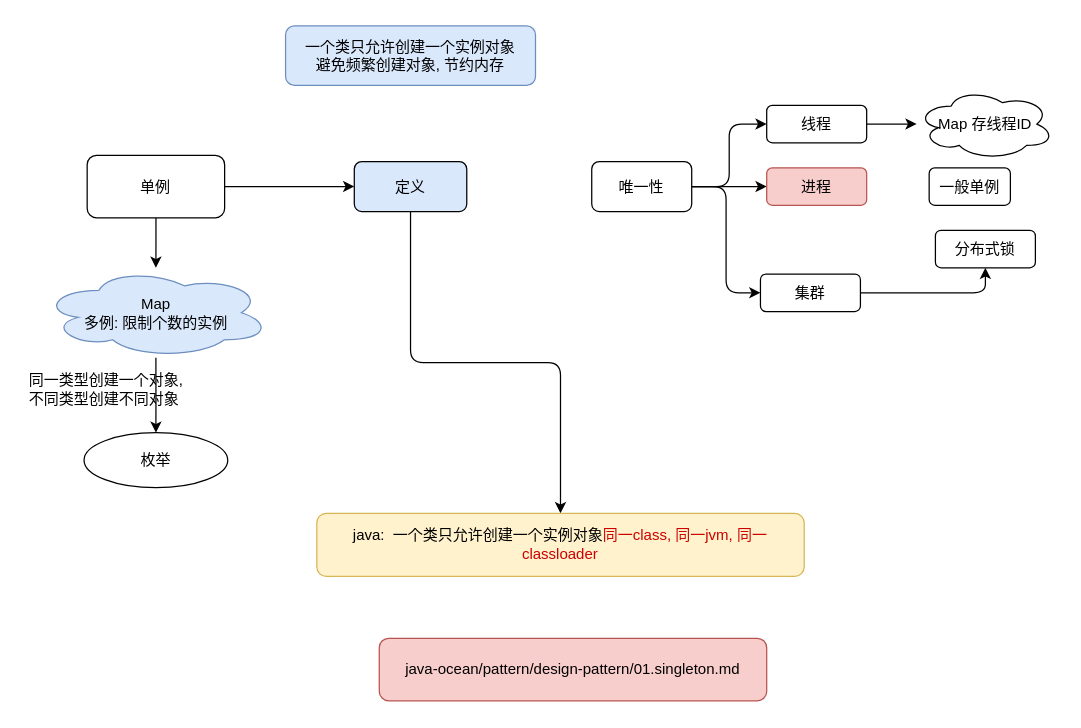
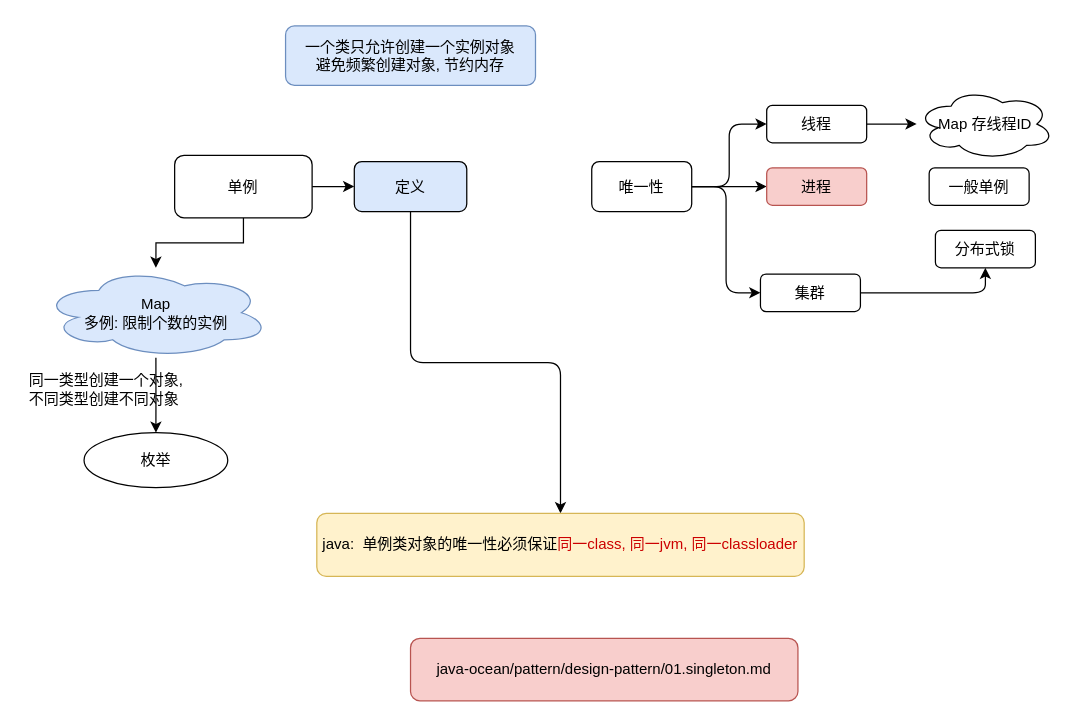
(156, 186) -> (243, 186)
(970, 186) -> (979, 186)
(561, 544) -> (561, 544)
(573, 669) -> (604, 669)
